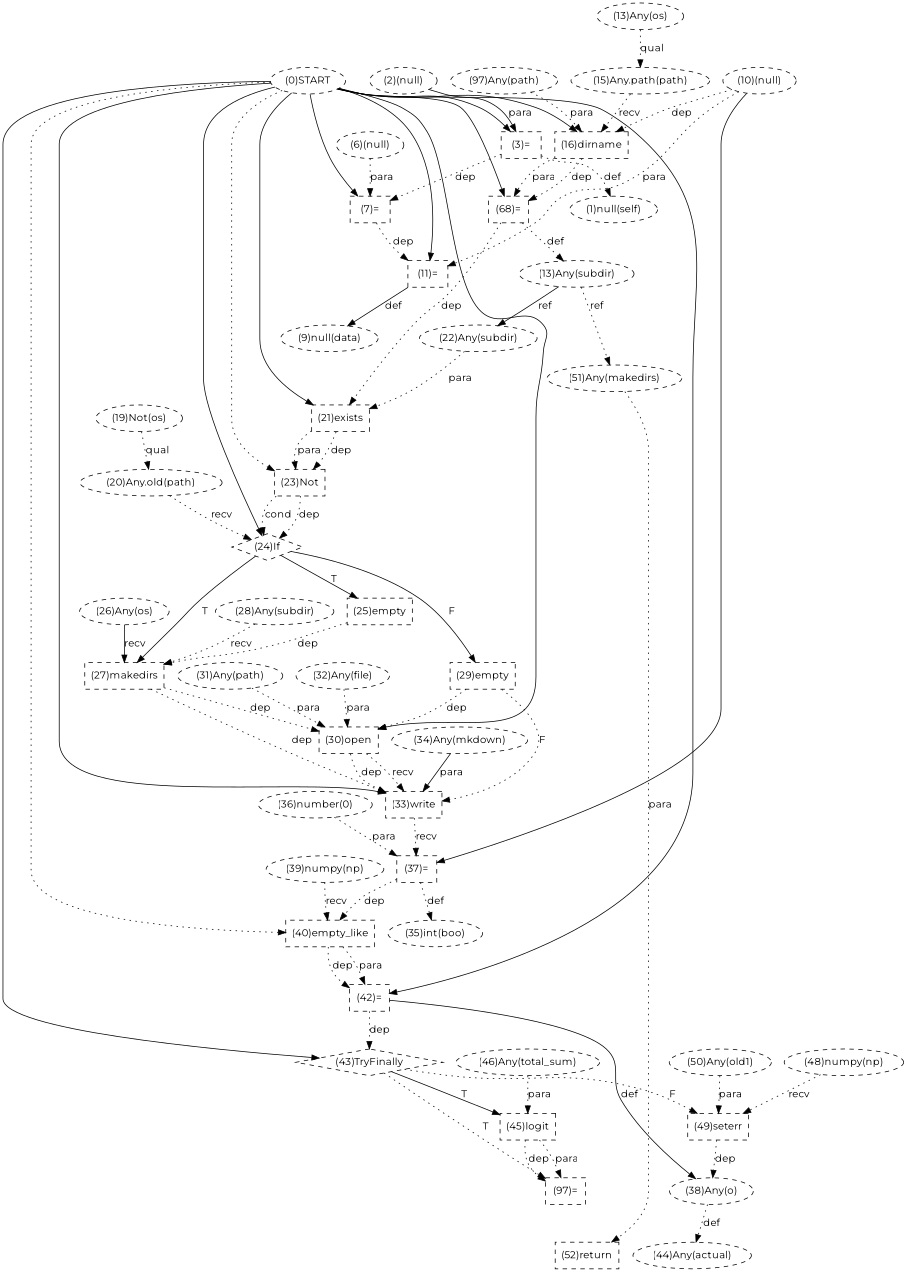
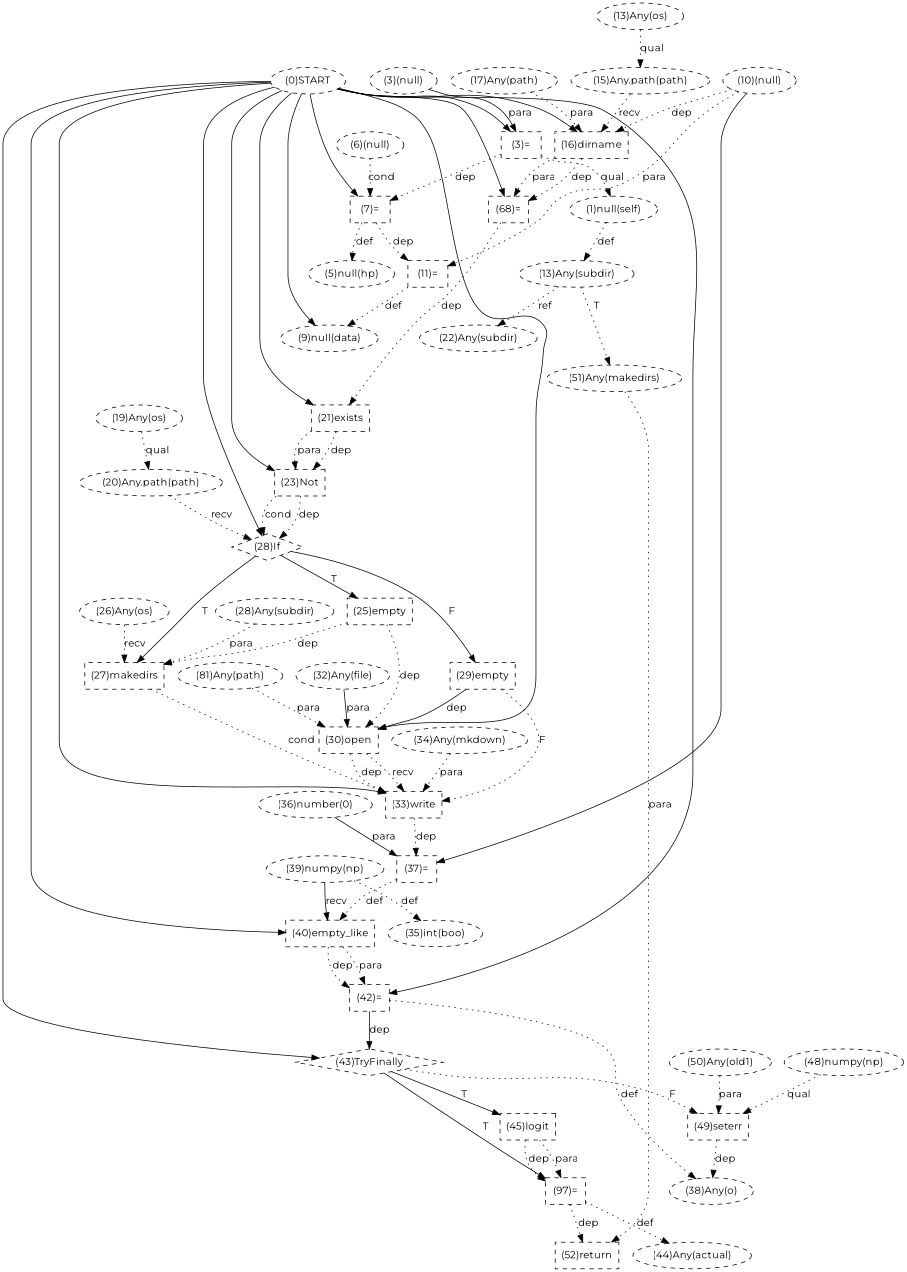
(403, 81) -> (403, 81)
(504, 81) -> (504, 81)
(420, 150) -> (288, 209)
(382, 177) -> (382, 177)
(613, 177) -> (613, 177)
(540, 239) -> (597, 238)
(232, 274) -> (232, 274)
none -> (352, 274)
(532, 304) -> (532, 304)
(381, 305) -> (381, 305)
(597, 306) -> (597, 306)
(423, 383) -> none
(139, 418) -> (139, 418)
(151, 483) -> (151, 483)
(31, 511) -> (31, 511)
(267, 547) -> (267, 547)
(124, 640) -> (124, 640)
(241, 644) -> (241, 644)
(230, 676) -> (230, 676)
(345, 704) -> (345, 704)
(238, 708) -> (399, 677)
(428, 713) -> (428, 713)
(302, 740) -> (302, 740)
(439, 769) -> (439, 769)
(362, 835) -> (362, 835)
(426, 837) -> (426, 837)
(325, 898) -> (325, 898)
(425, 898) -> (386, 896)
(375, 901) -> (375, 901)
(369, 1026) -> (369, 1026)
(576, 1033) -> (576, 1033)
(528, 1062) -> none
(799, 1095) -> (799, 1095)
(461, 1124) -> (461, 1124)
none -> (575, 1220)
(703, 1220) -> (624, 1221)
